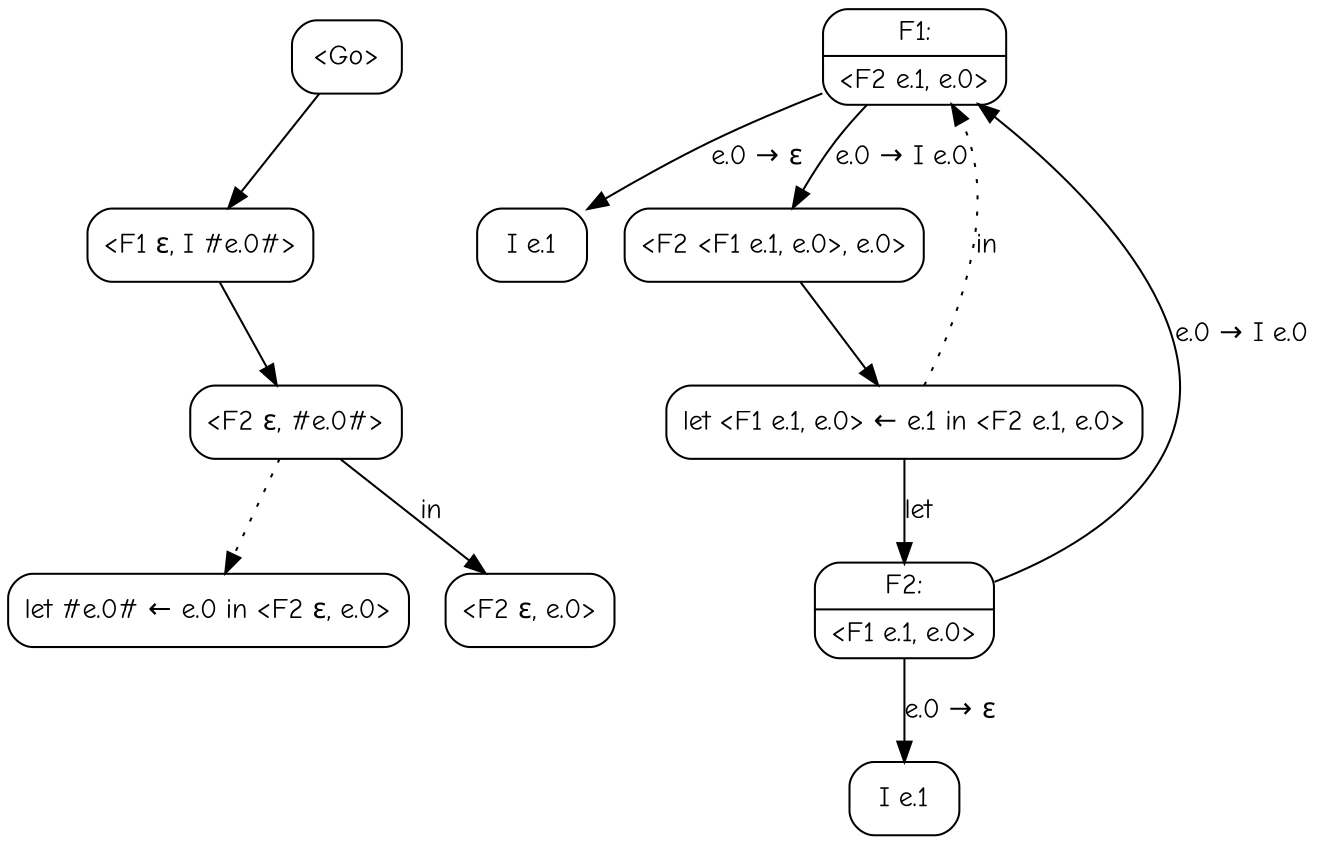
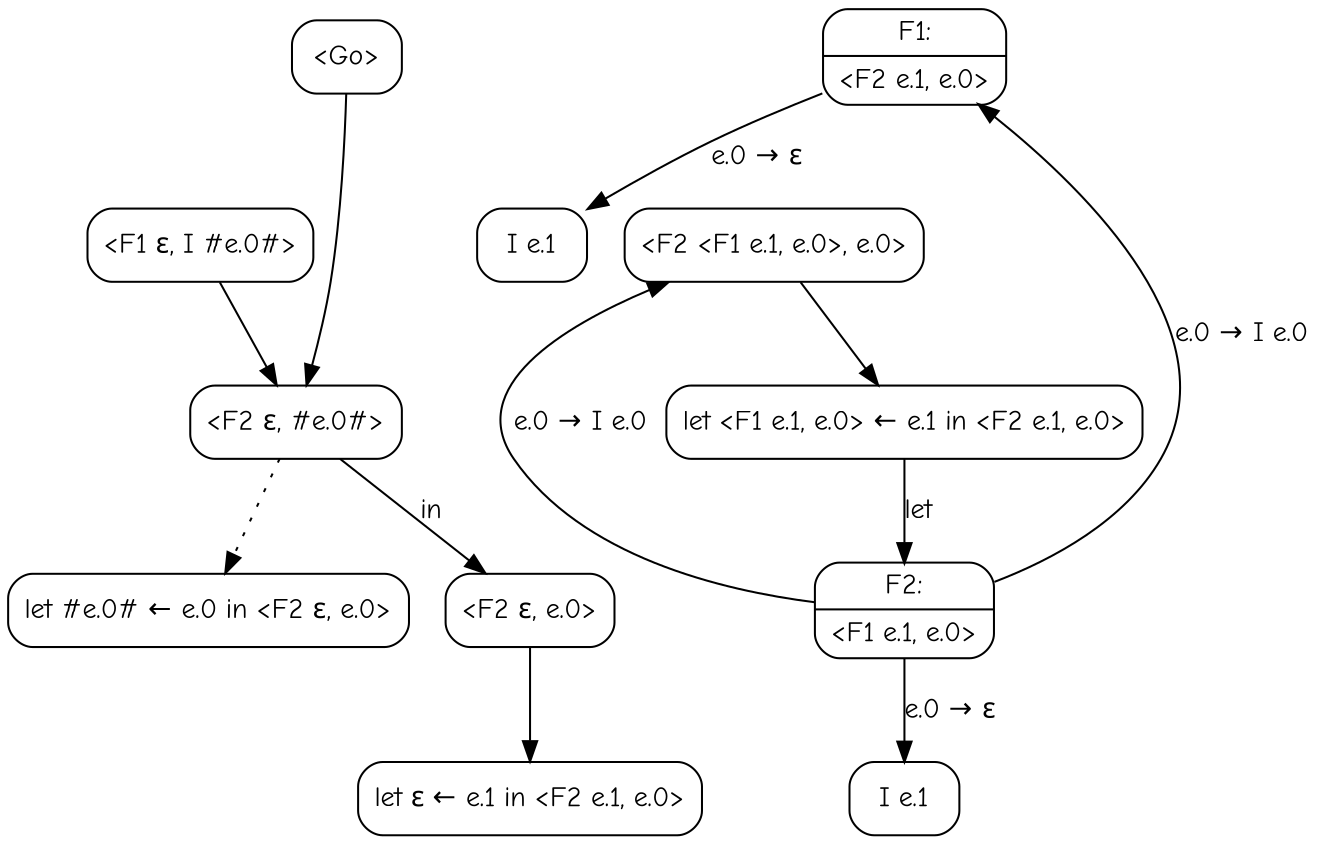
(280, 143) -> (337, 231)
(832, 145) -> (544, 494)
(971, 257) -> none
none -> (530, 799)
